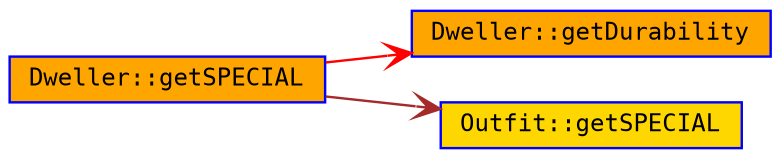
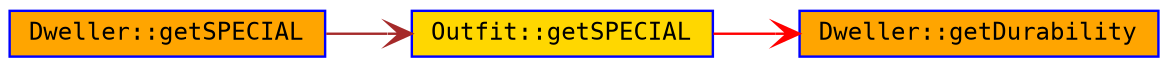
(357, 59) -> (744, 34)
